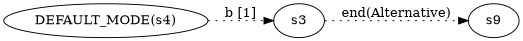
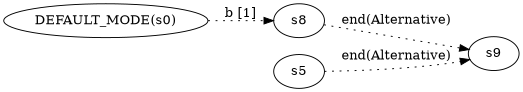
(106, 21) -> (106, 21)
(299, 21) -> (299, 21)
none -> (299, 71)
